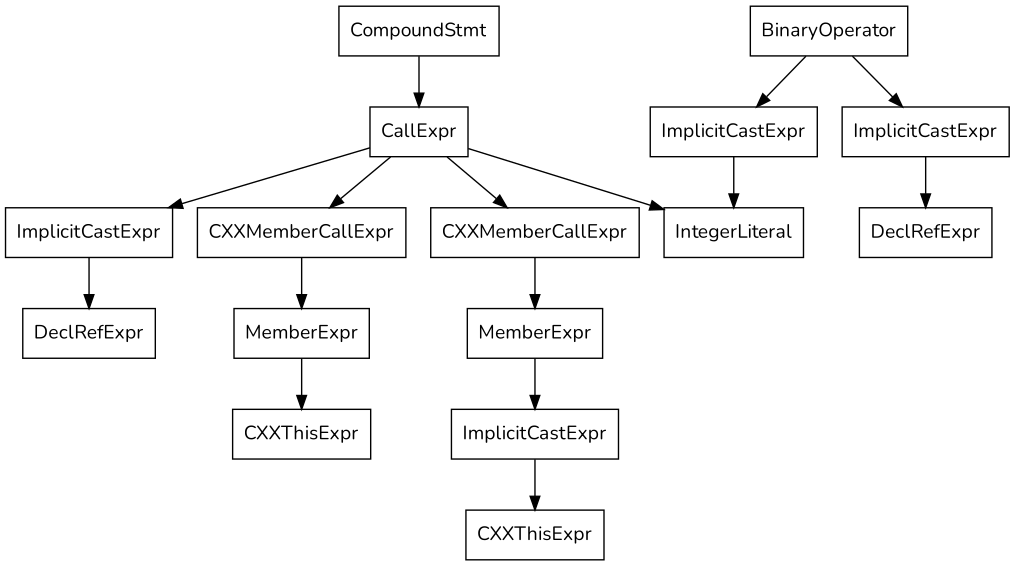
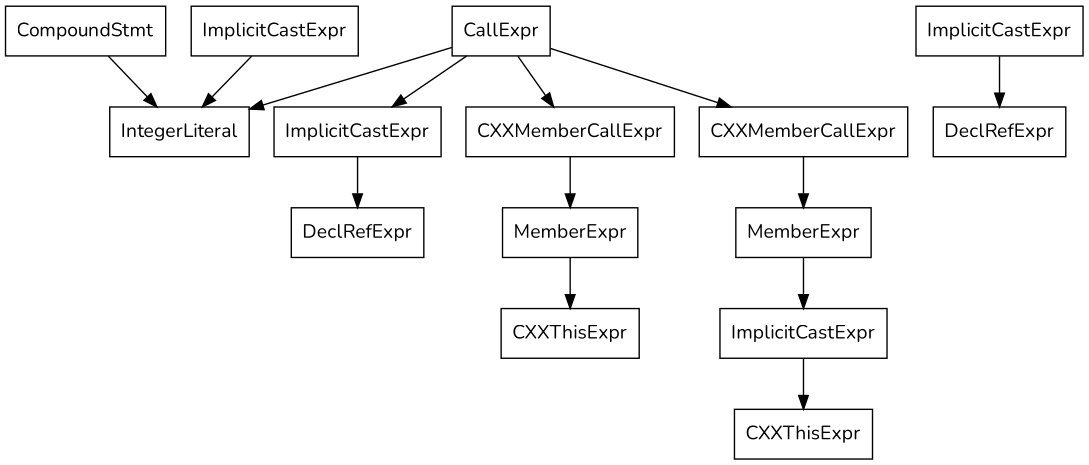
(829, 31) -> none
(419, 75) -> (128, 76)
